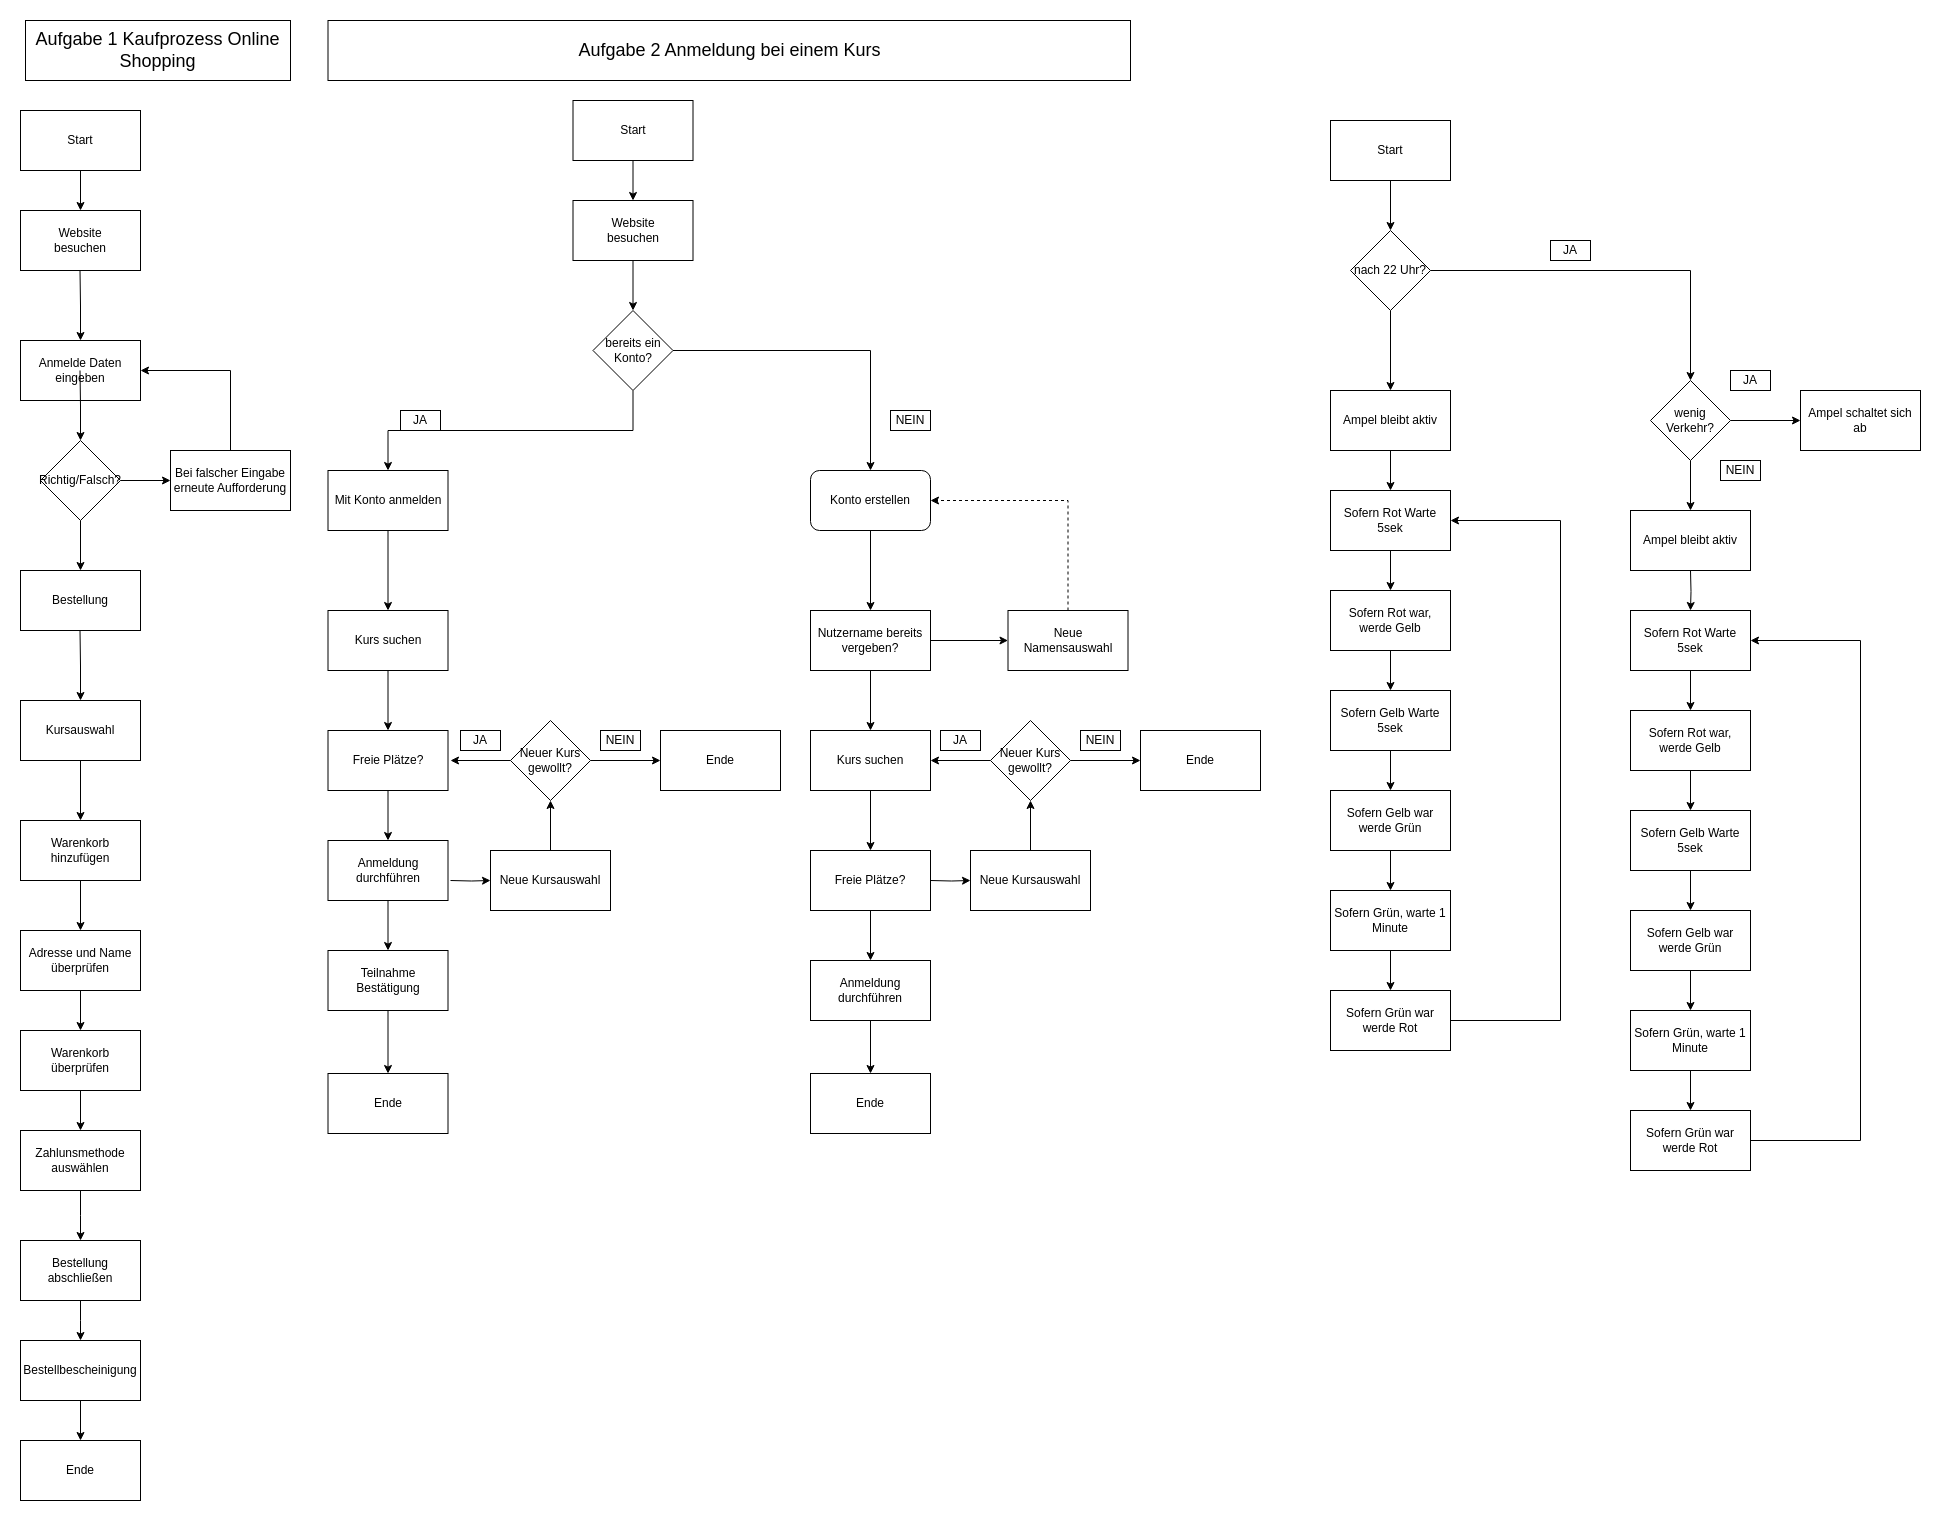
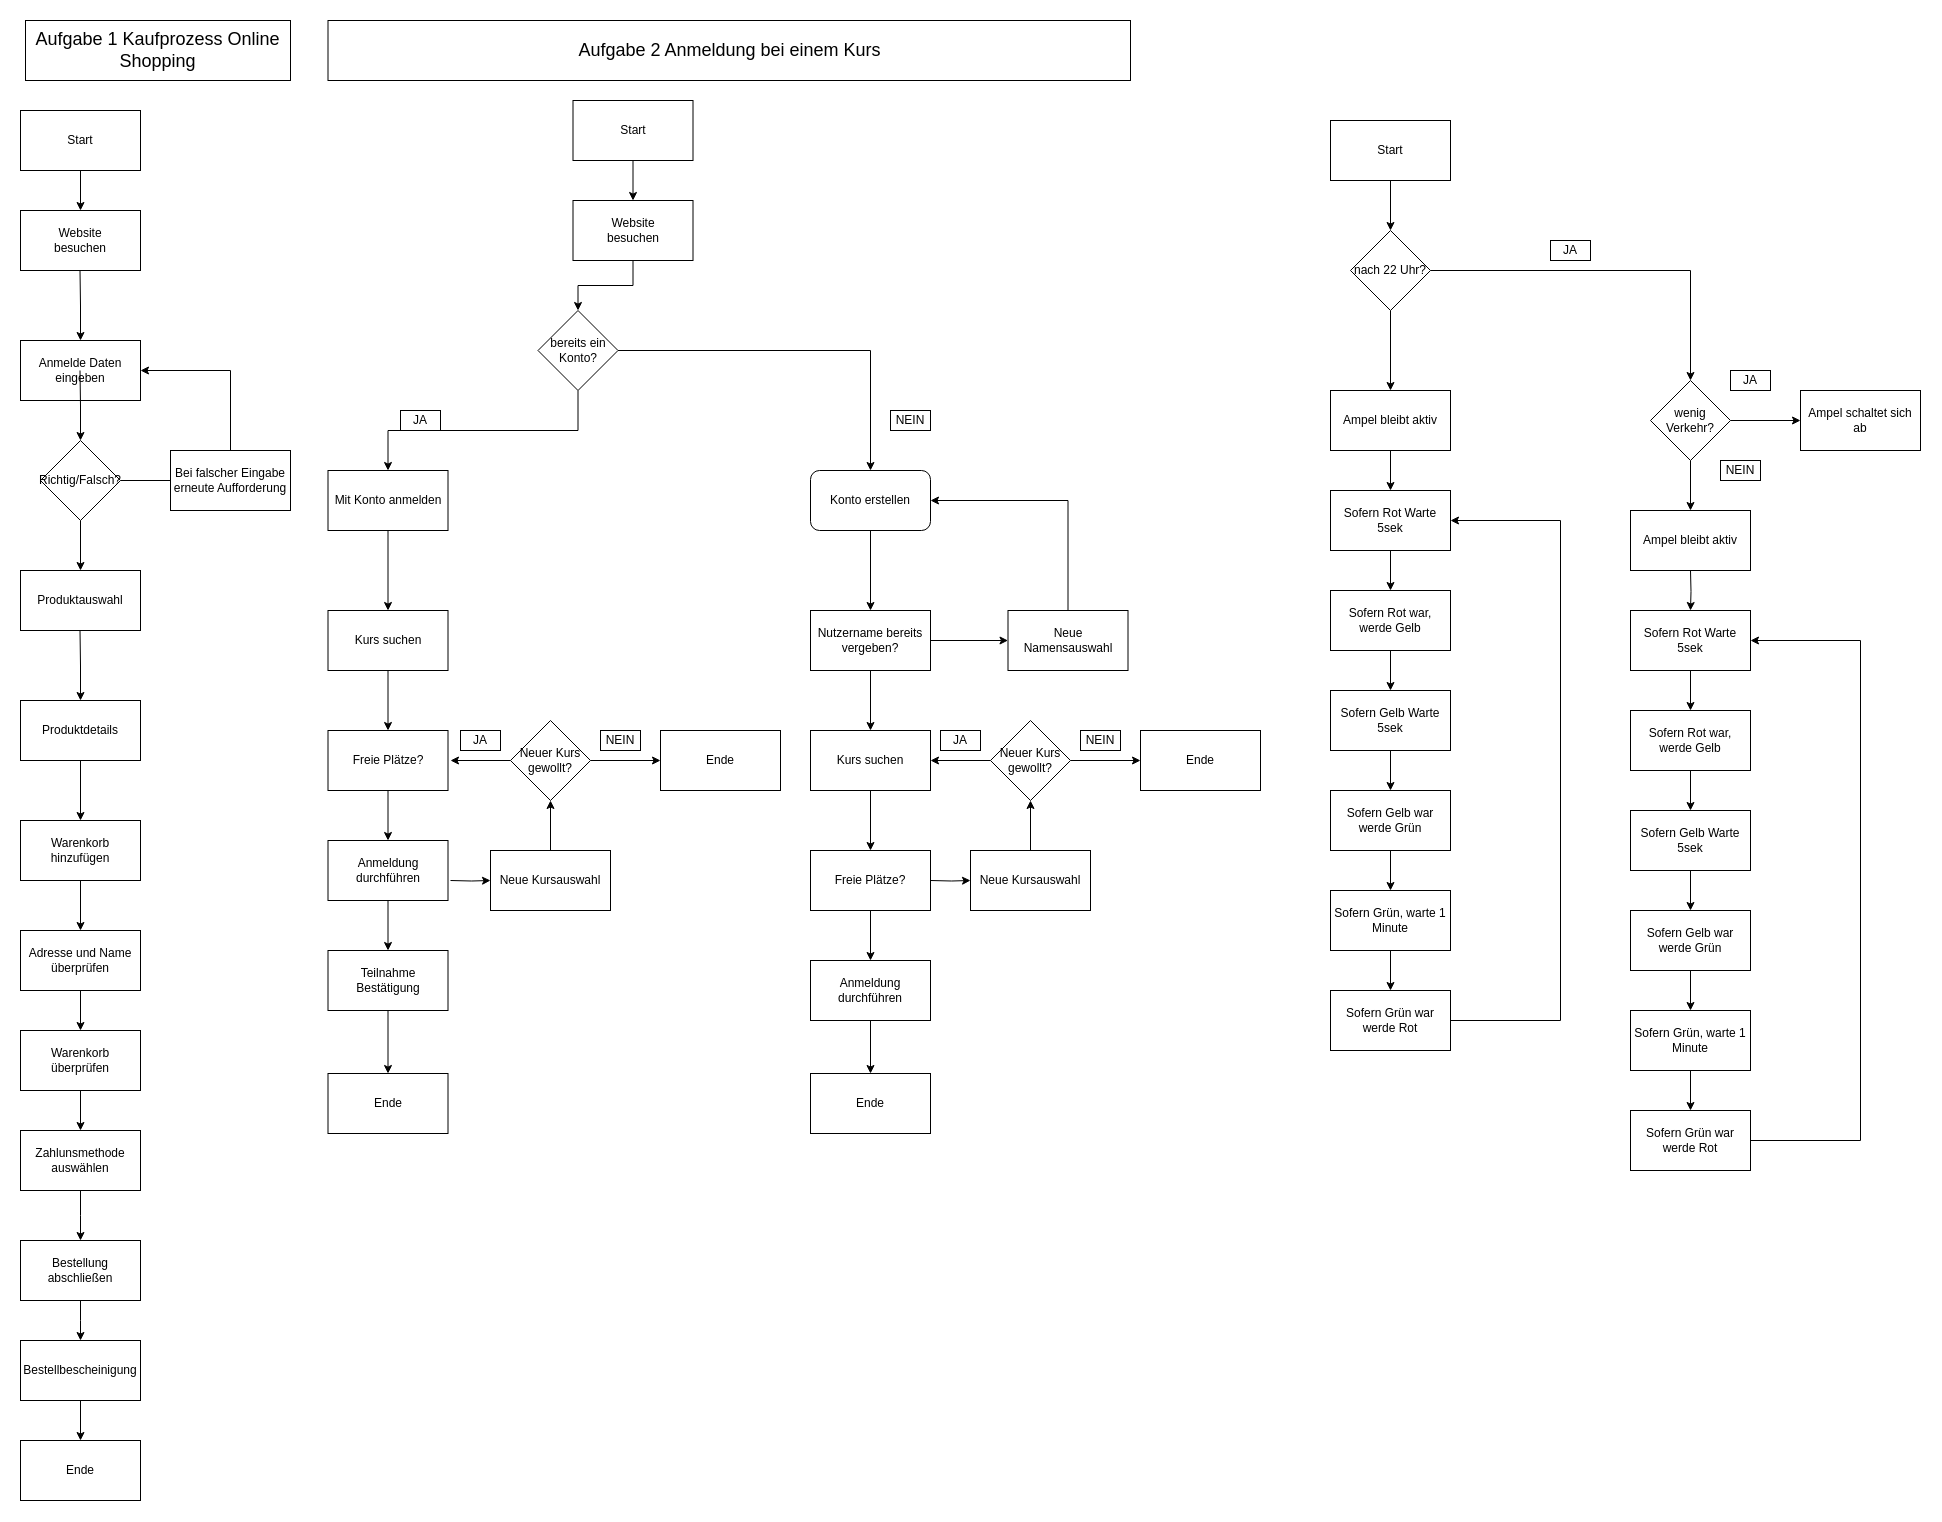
(633, 351) -> (578, 351)
(162, 481) -> (165, 481)
(1057, 501) -> (1057, 501)
(81, 601) -> (81, 601)
(81, 731) -> (81, 731)
